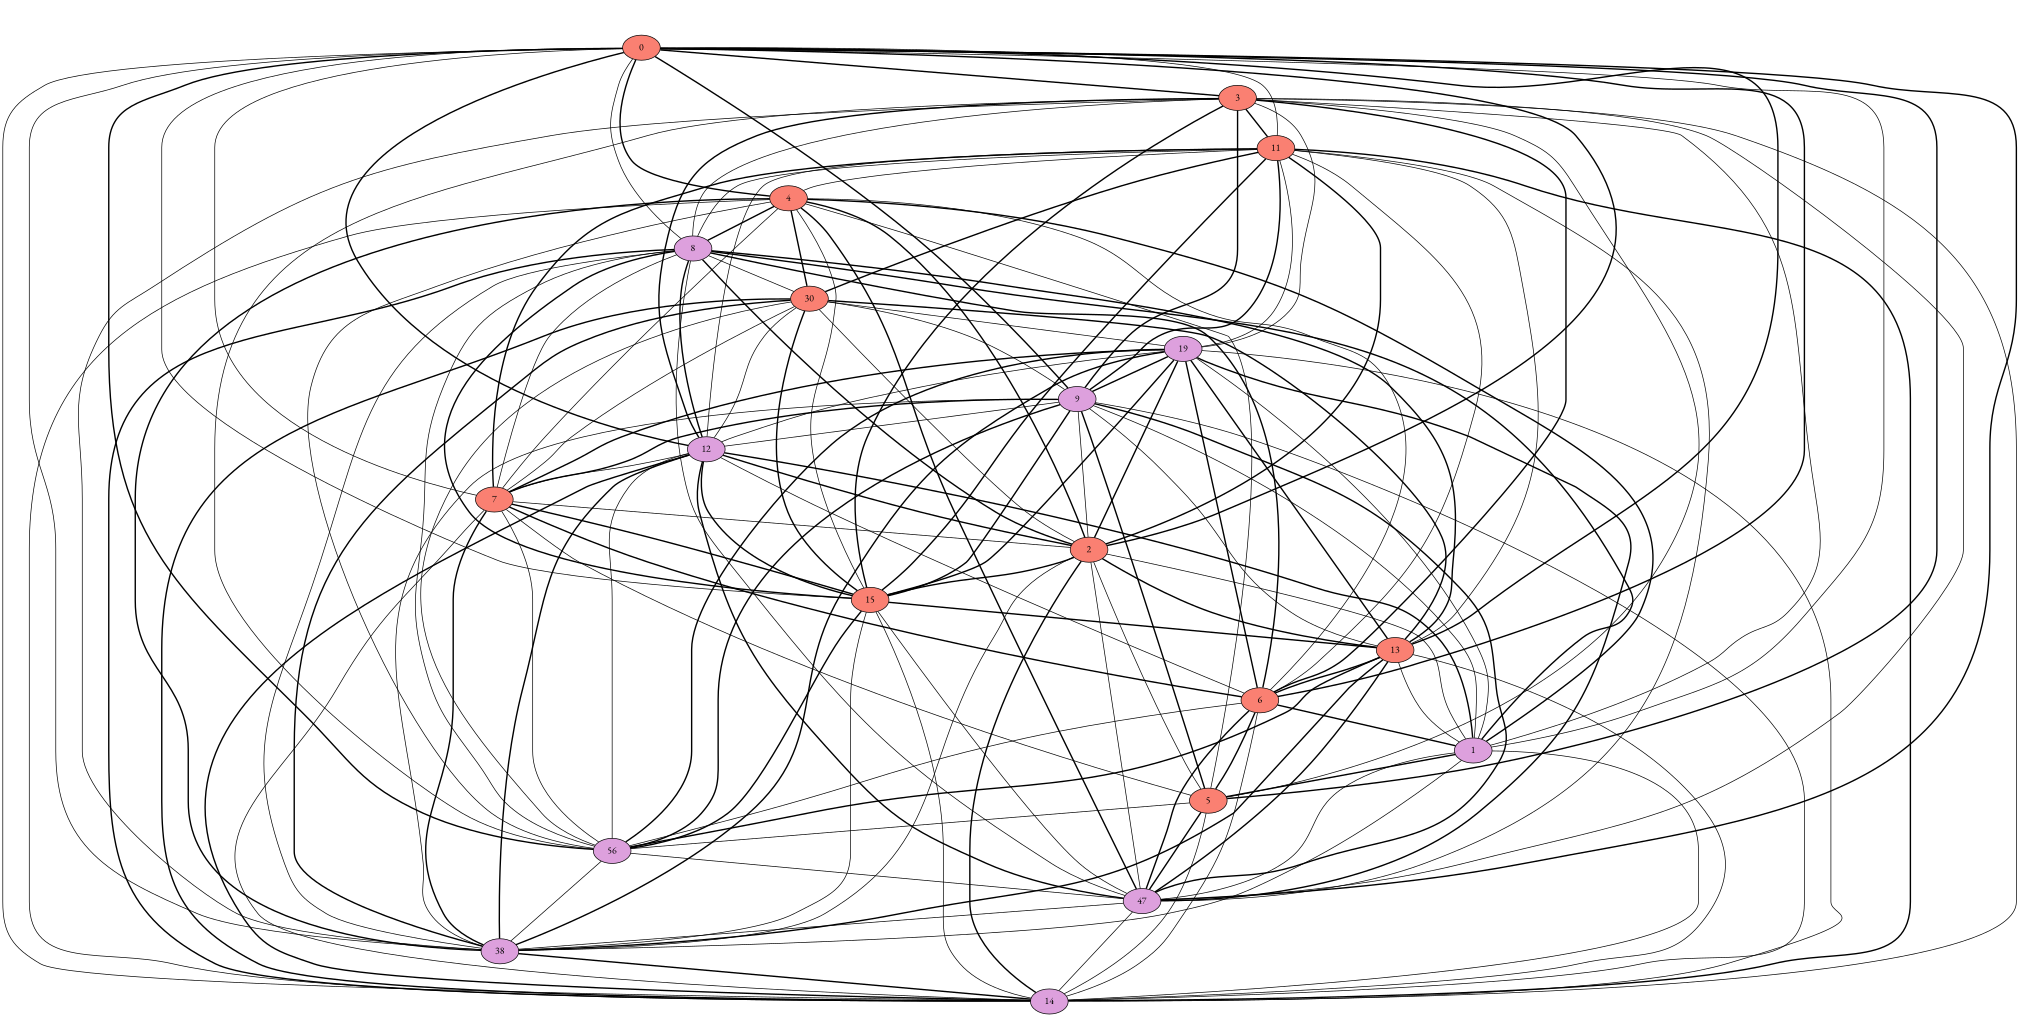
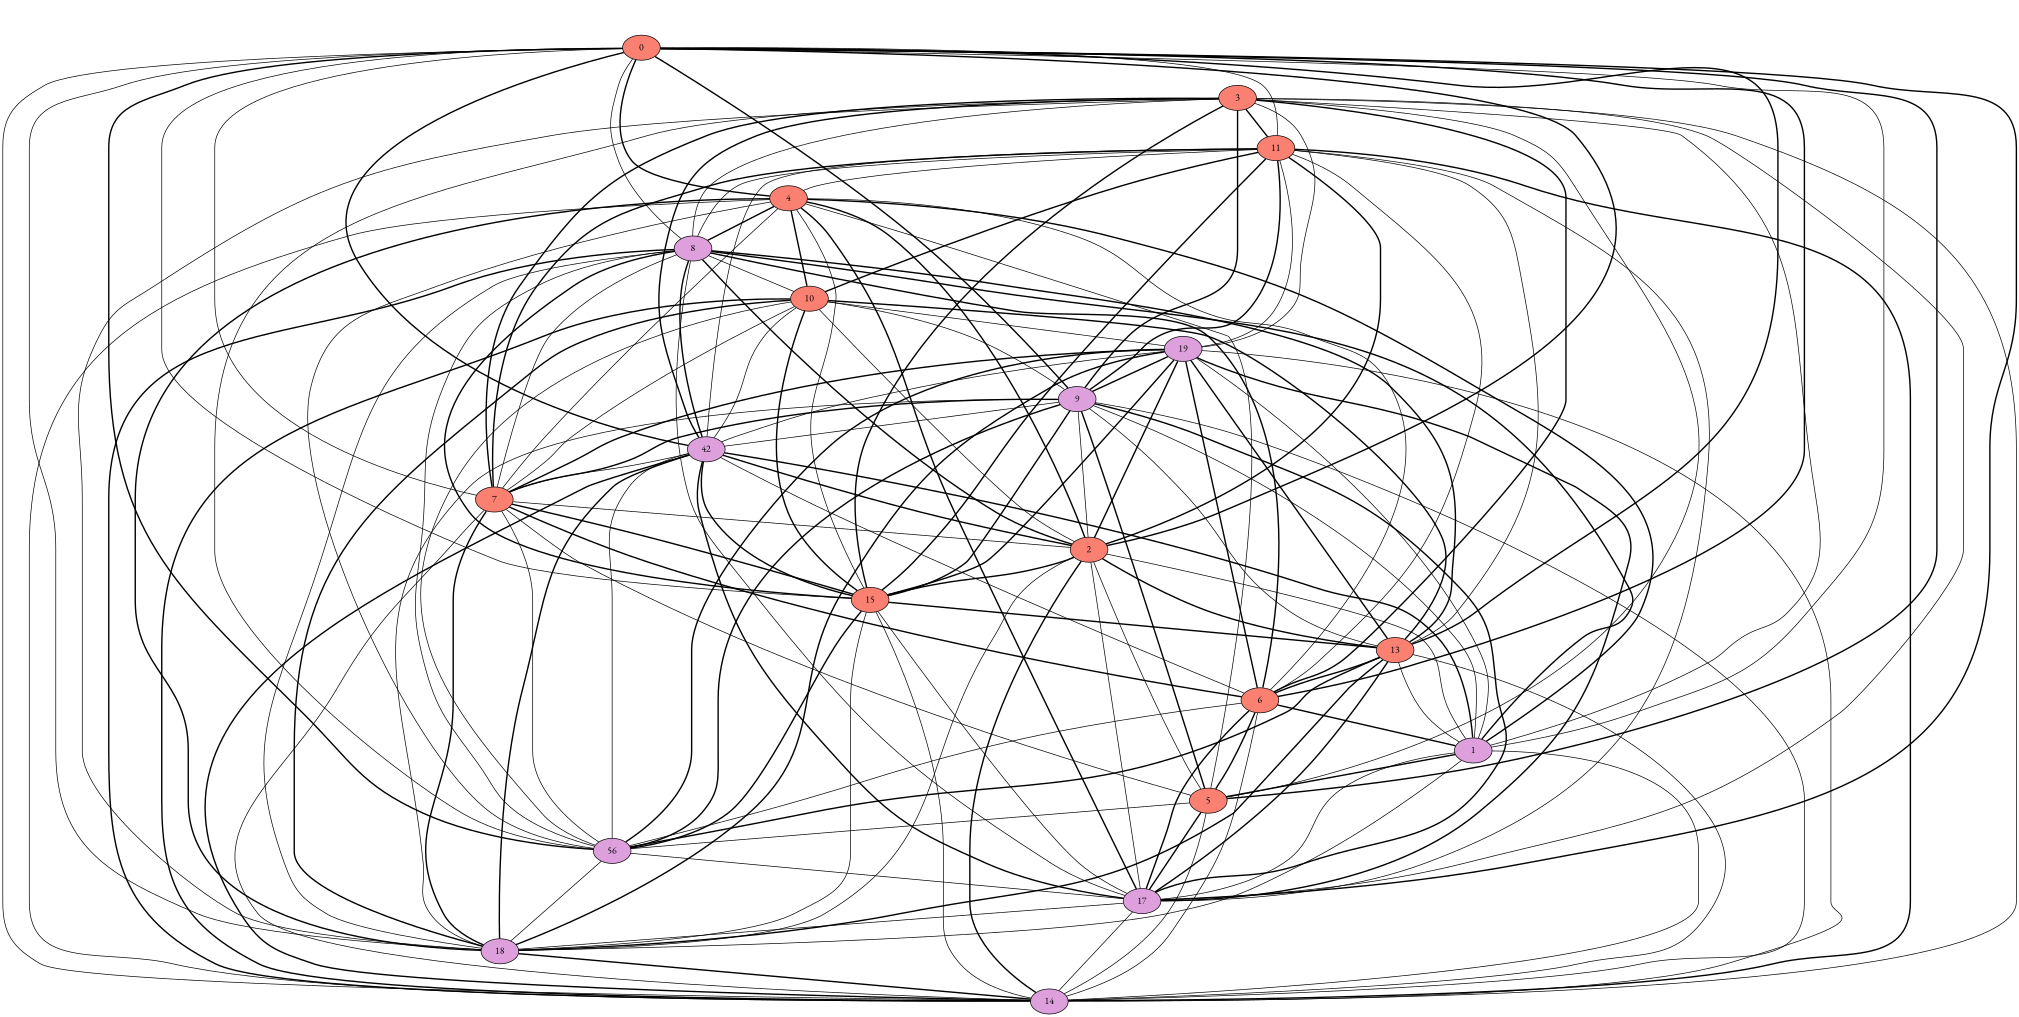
(940, 73) -> (737, 128)
(809, 299) -> (809, 299)
(706, 449) -> (706, 449)
(1142, 901) -> (1142, 901)
(500, 951) -> (500, 951)
